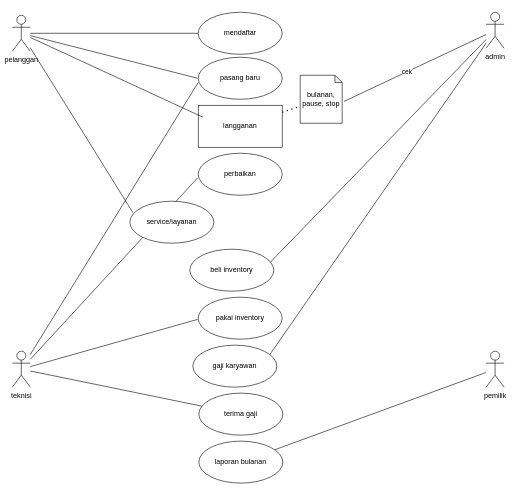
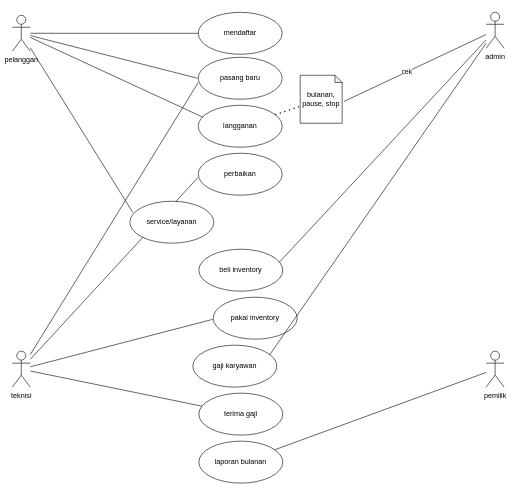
(240, 126) -> (240, 126)
(232, 270) -> (241, 270)
(240, 318) -> (255, 318)
